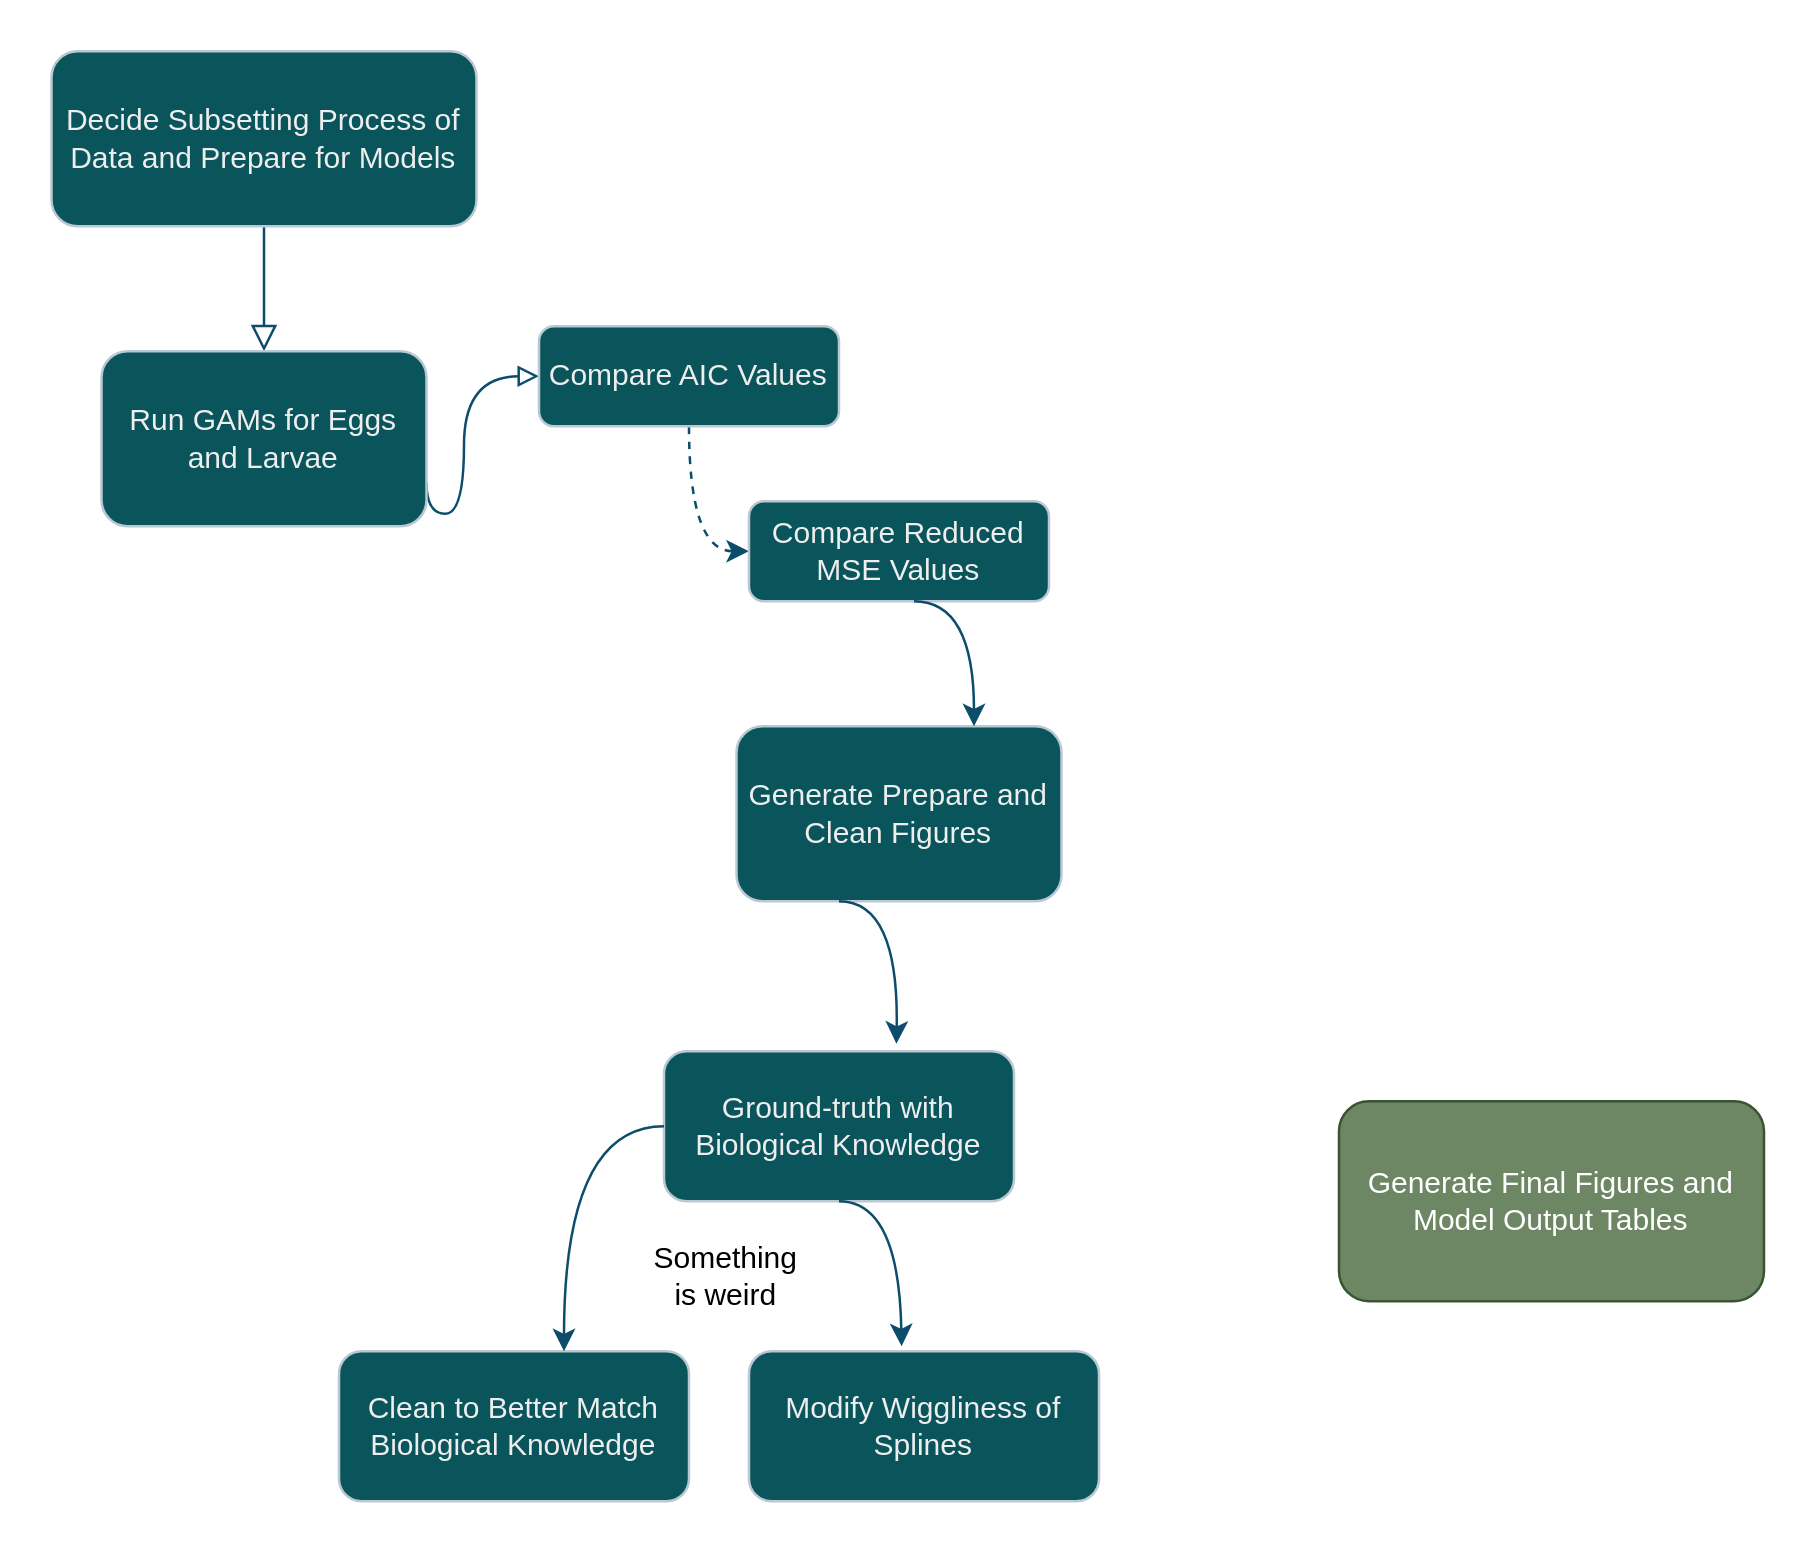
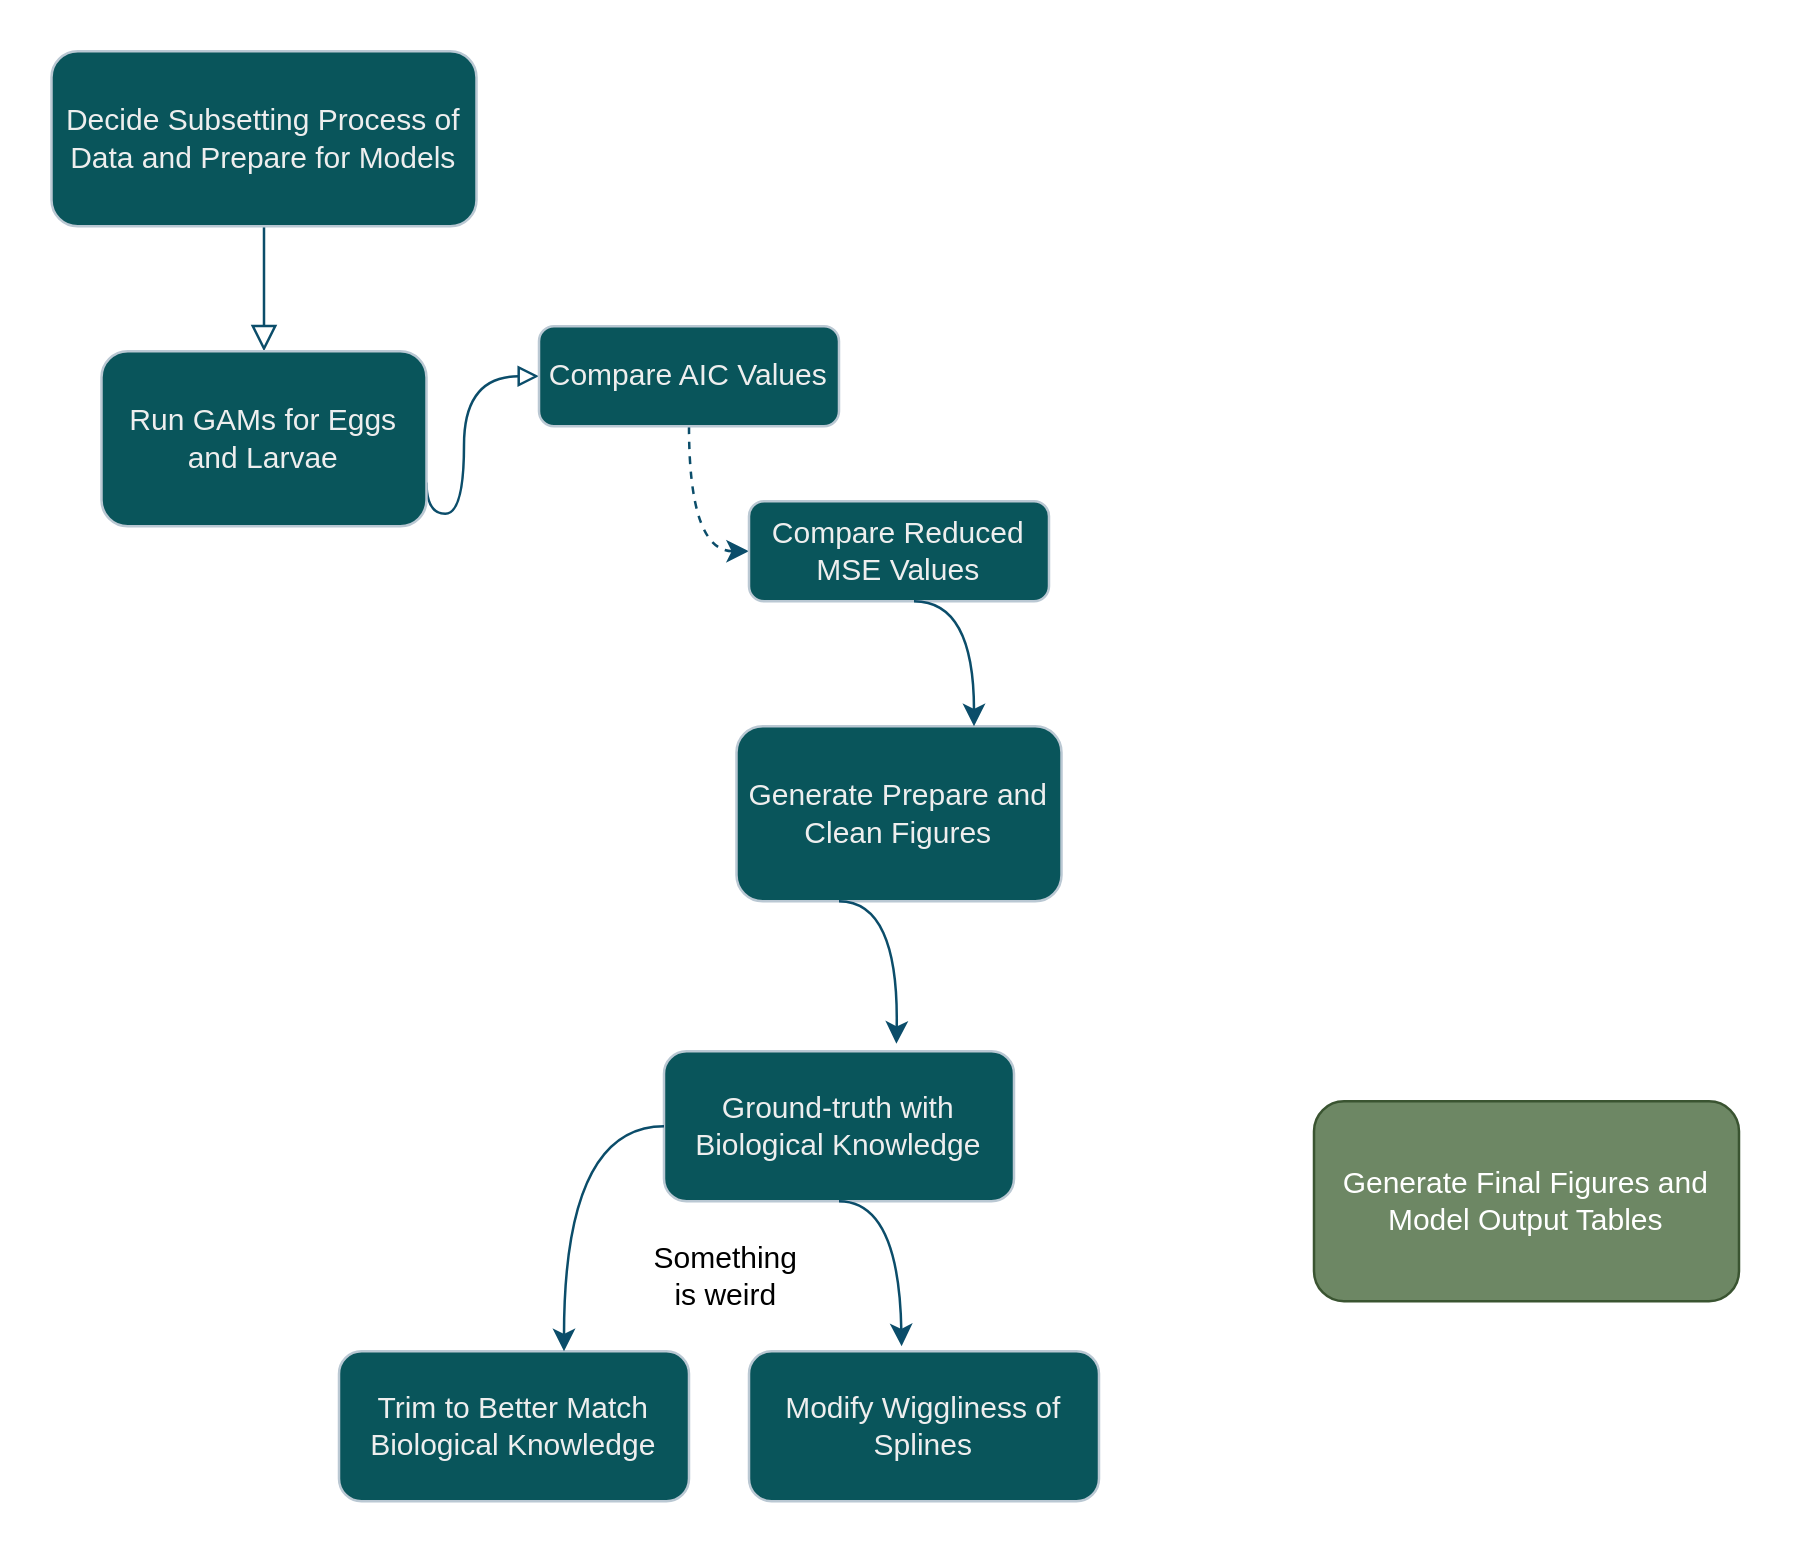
(1551, 1201) -> (1526, 1201)
(514, 1426) -> (514, 1426)
